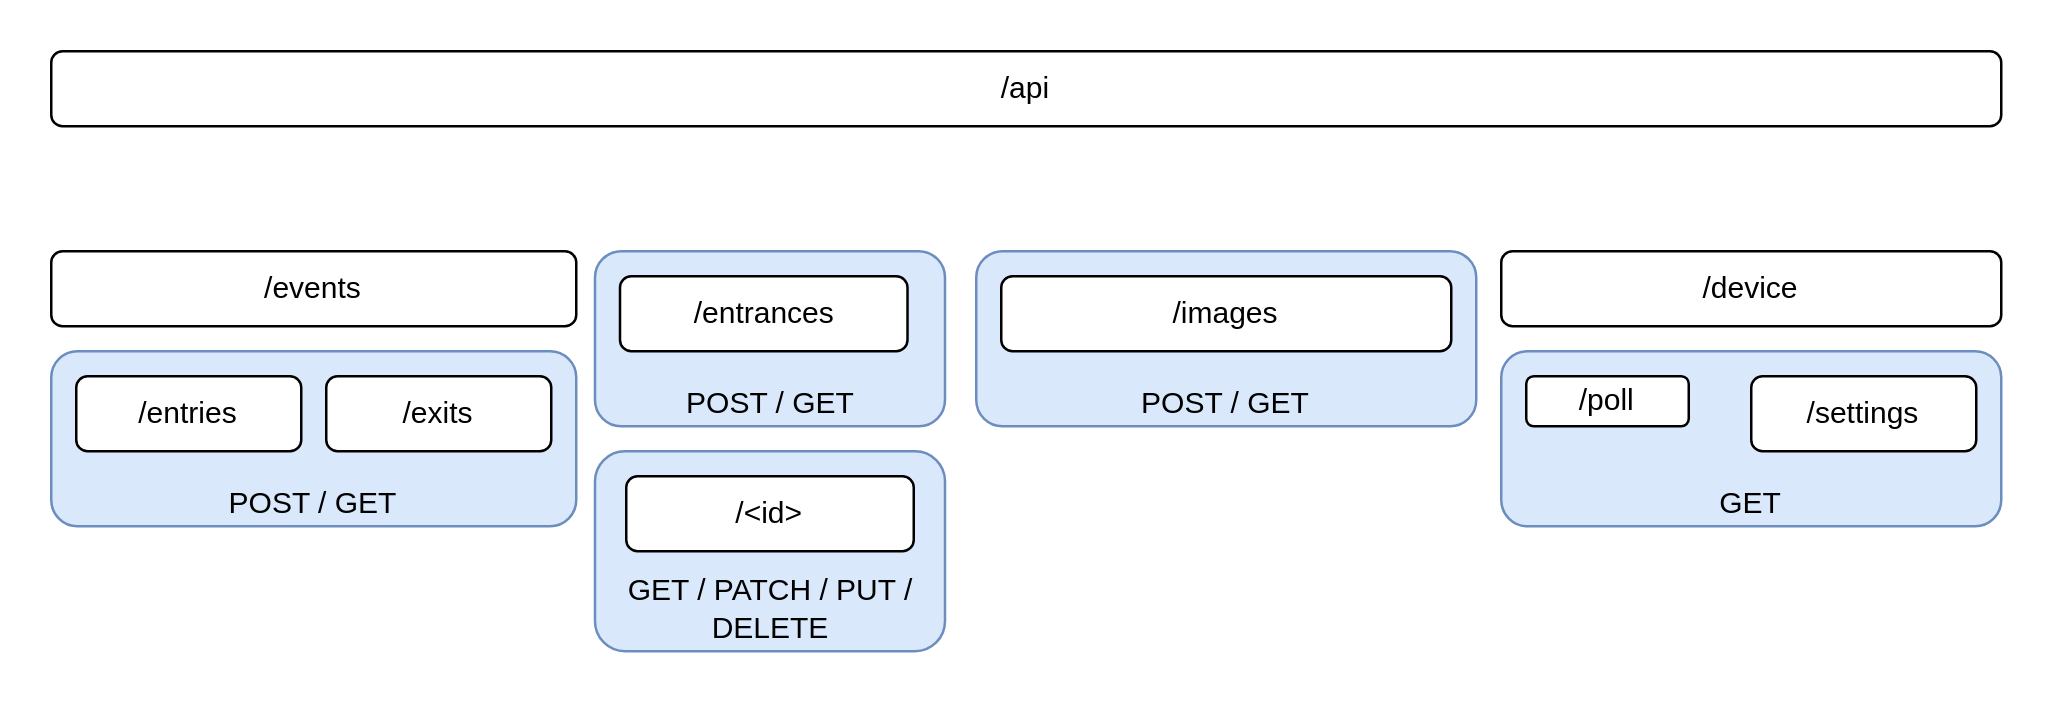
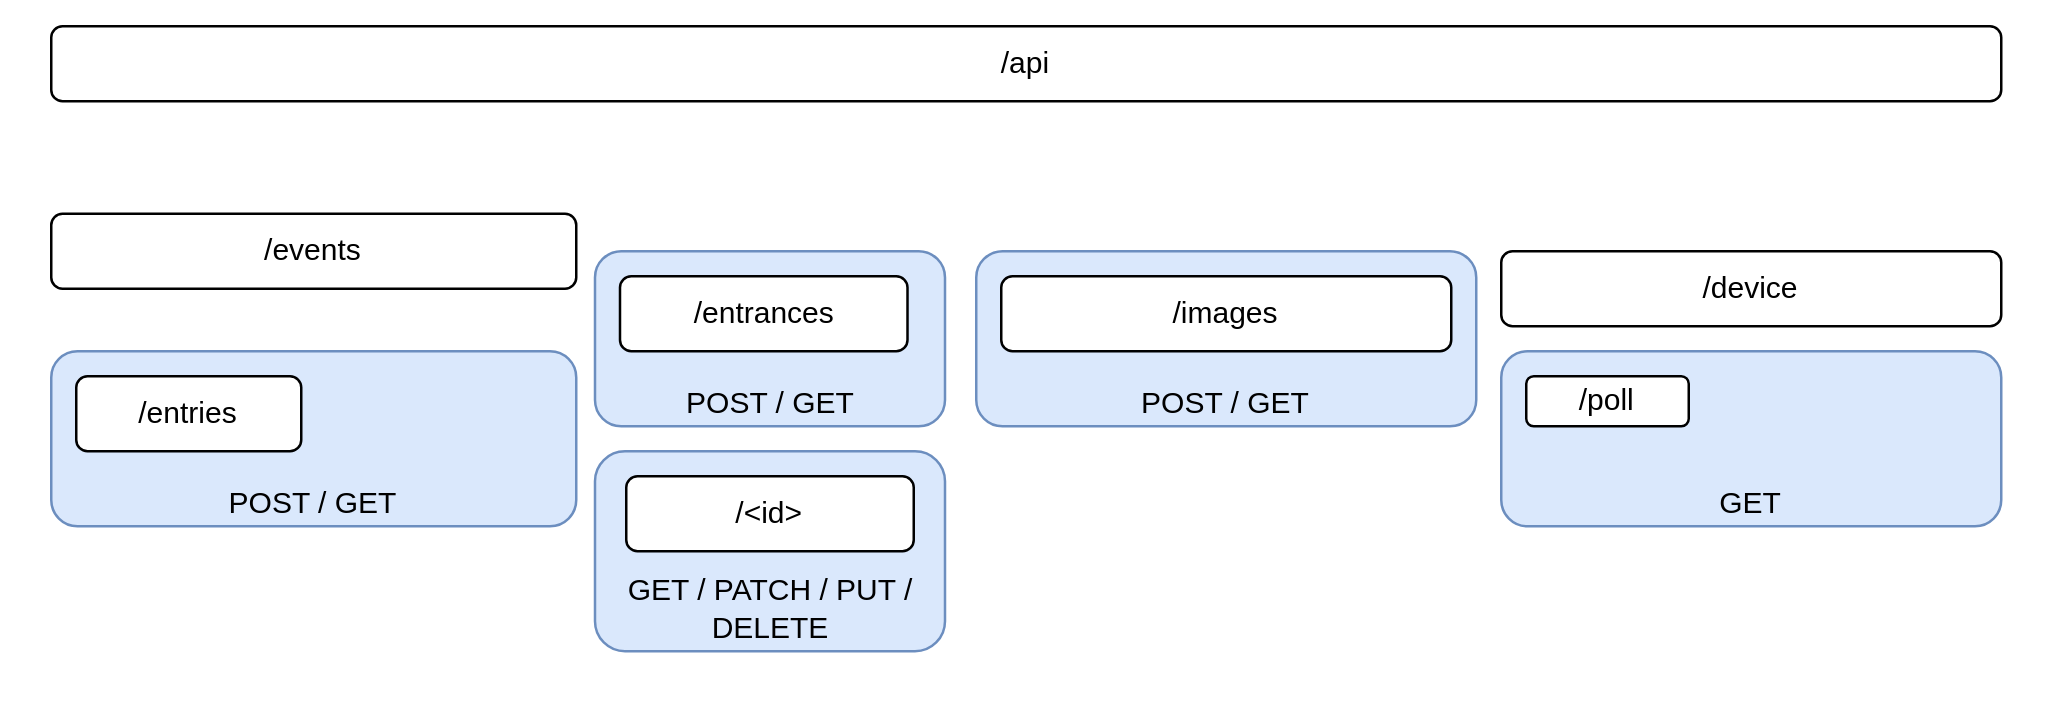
(1026, 89) -> (1026, 64)
(314, 289) -> (314, 251)
(439, 414) -> none
(1864, 414) -> none
